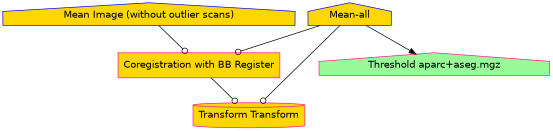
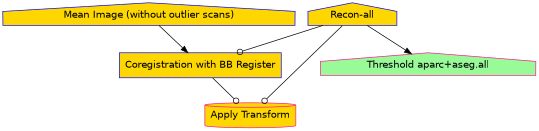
(350, 15) -> (352, 15)
(171, 37) -> (171, 37)
(199, 65) -> (200, 65)
(434, 65) -> (428, 65)
(249, 115) -> (250, 115)
